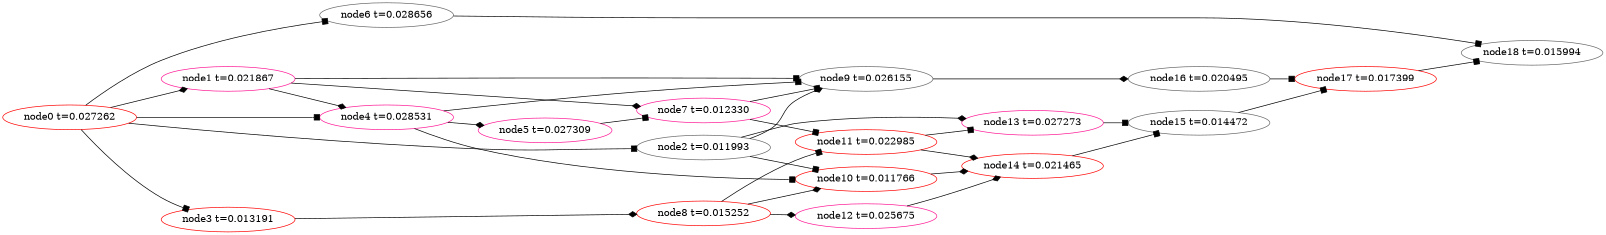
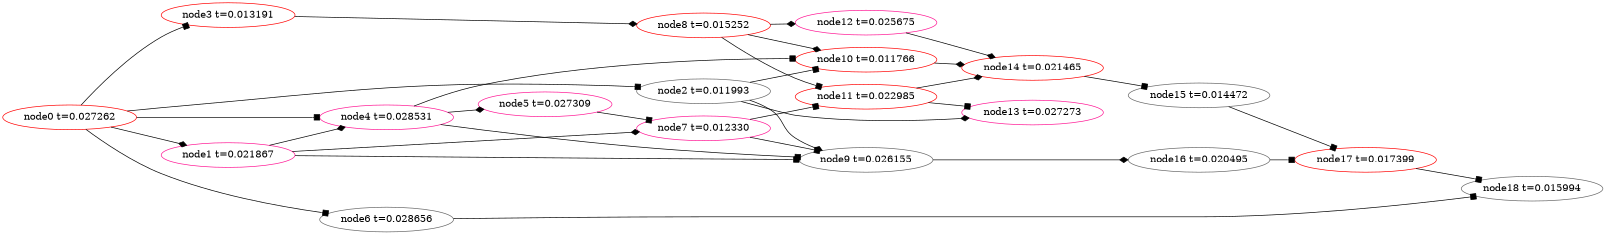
(1112, 123) -> none
